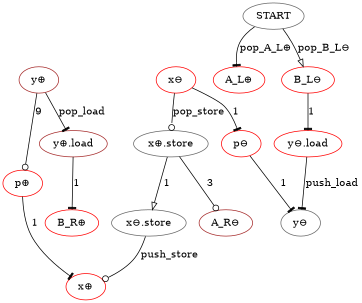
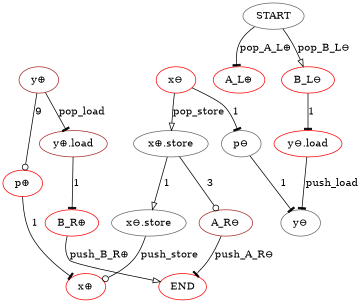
(173, 108) -> (173, 108)
(241, 144) -> (241, 144)
none -> (183, 287)
